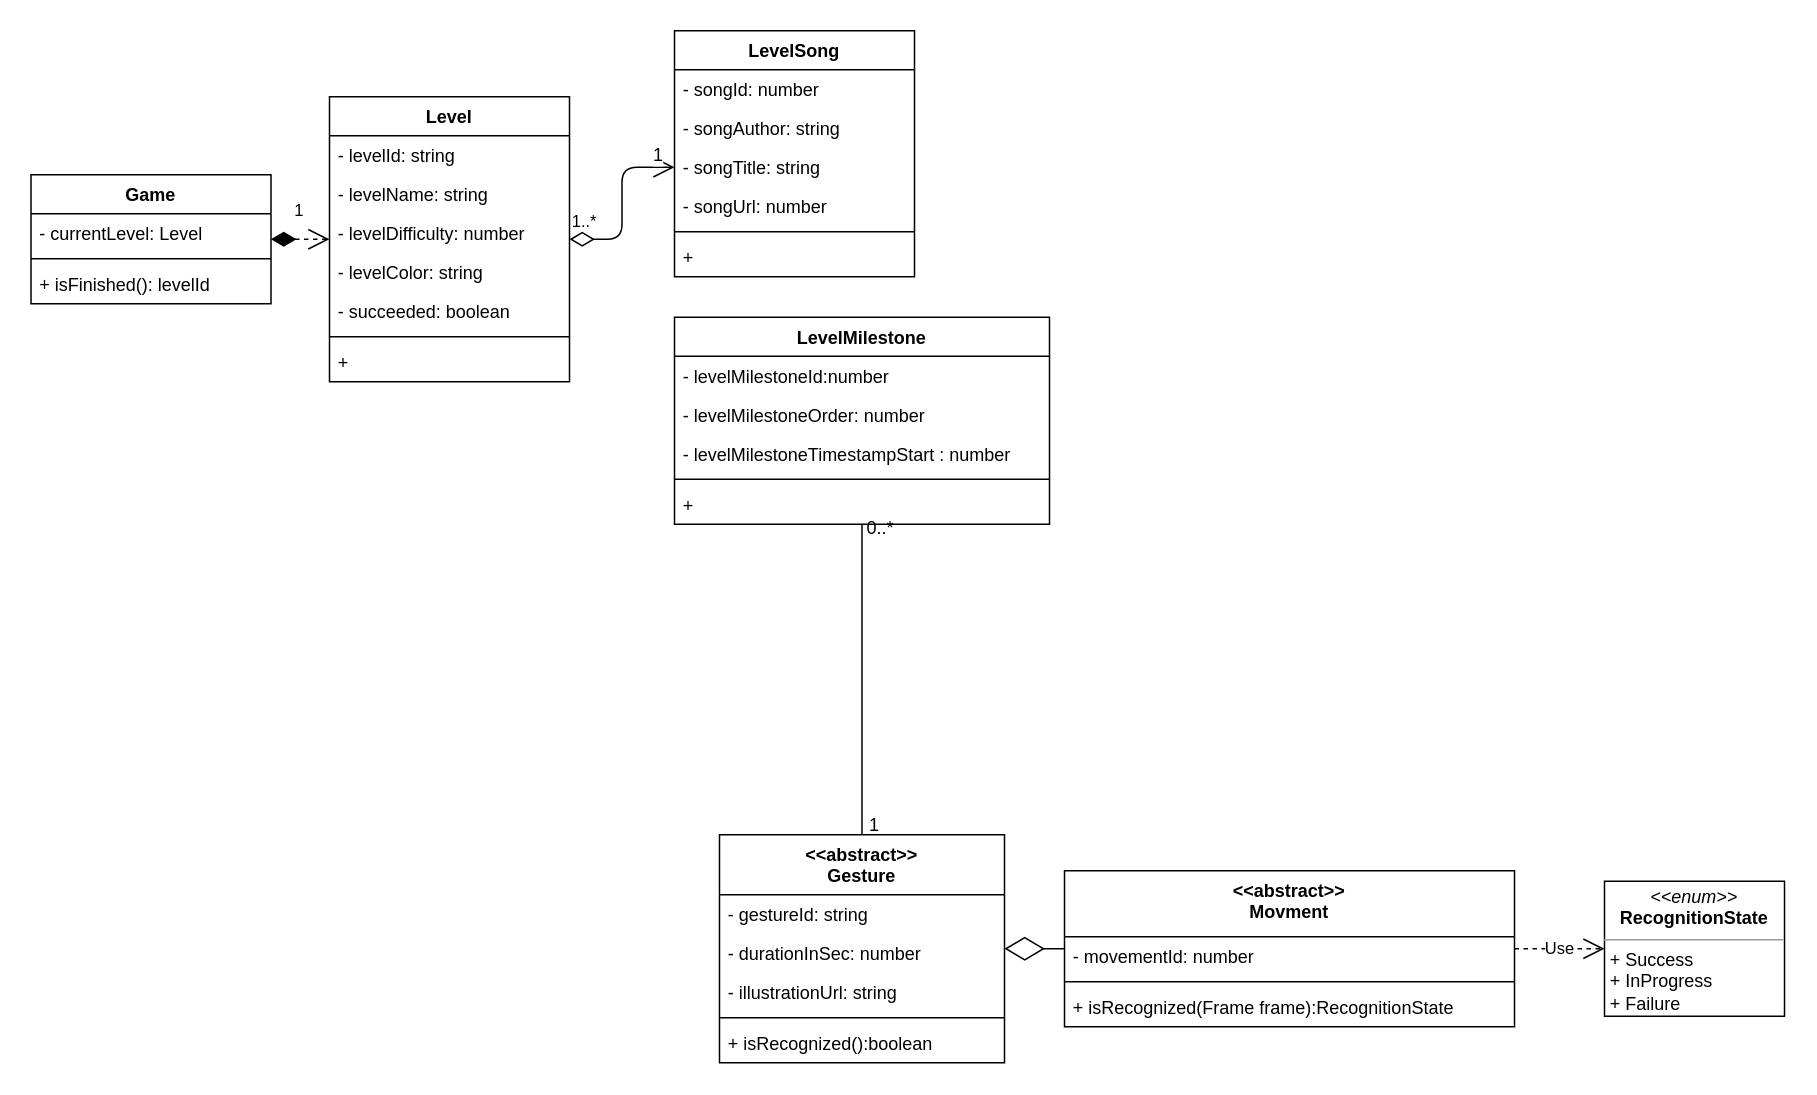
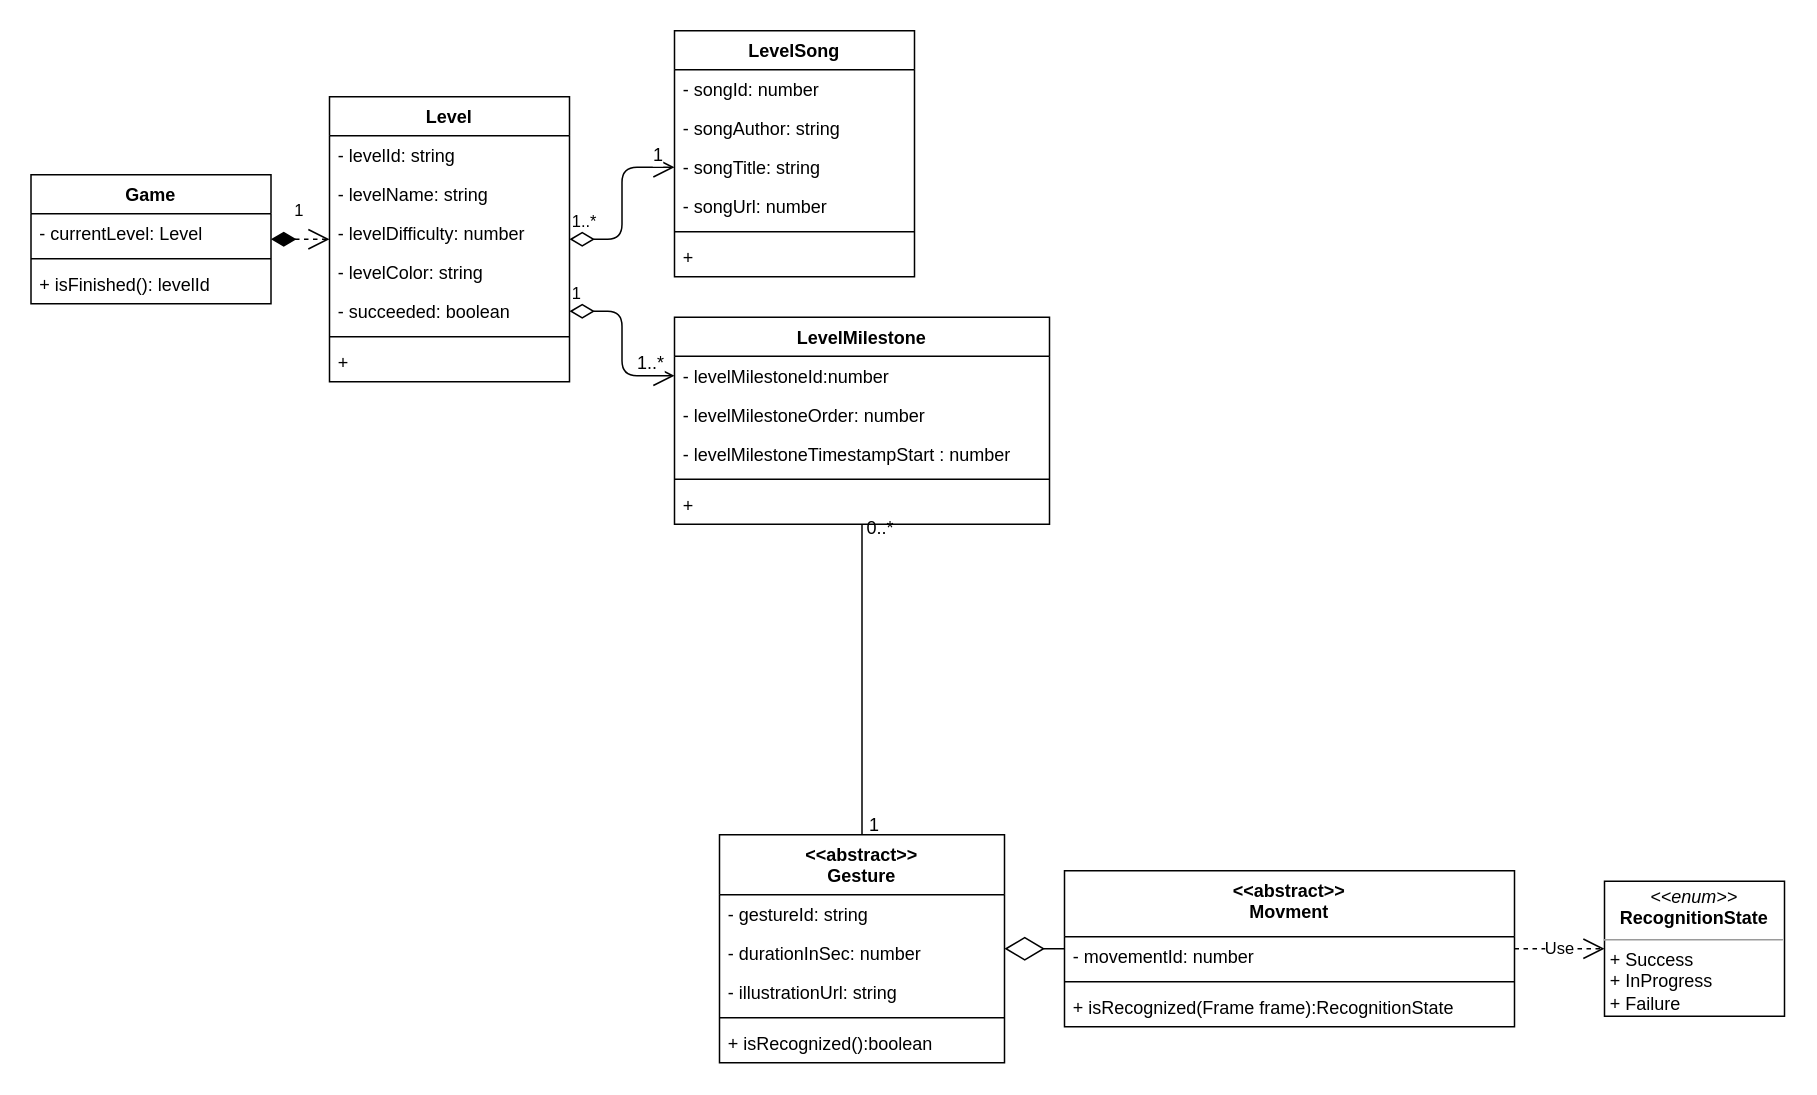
none -> (622, 354)
